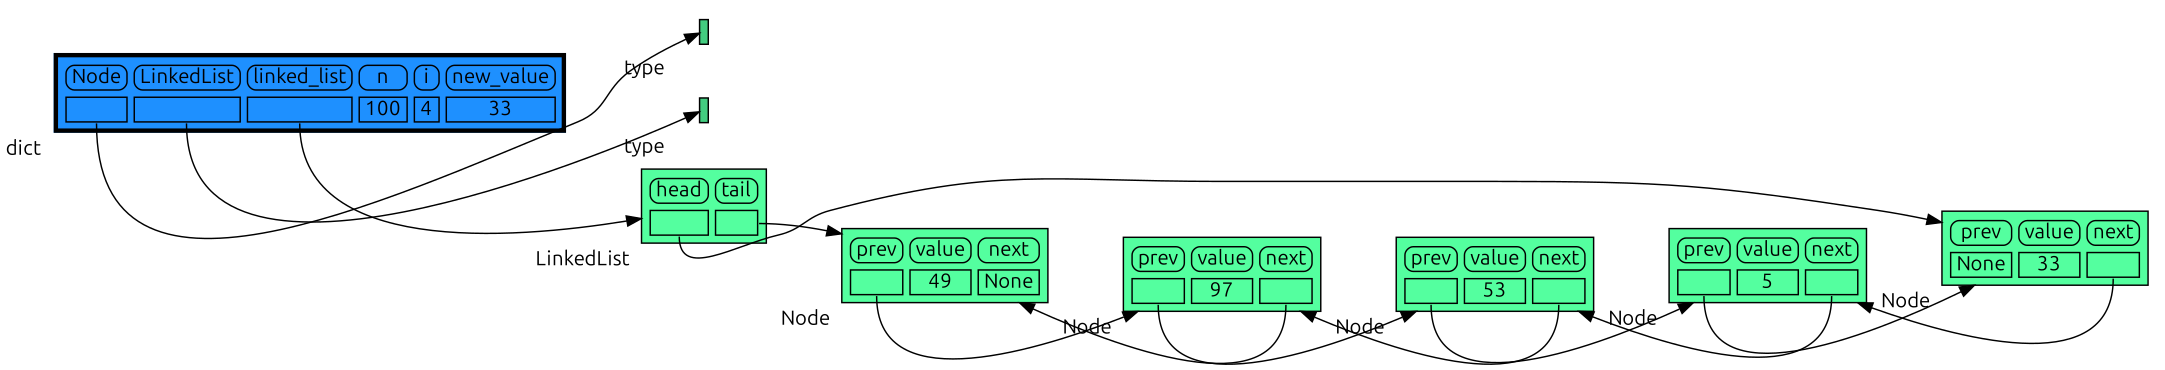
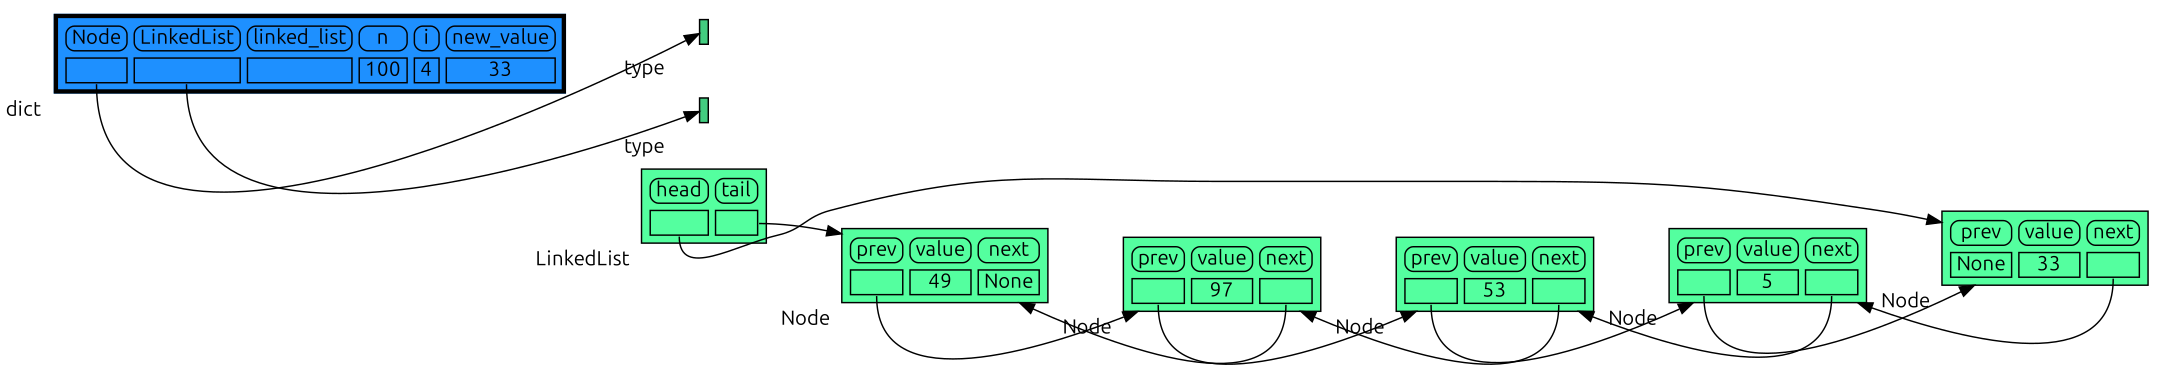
(436, 230) -> none
